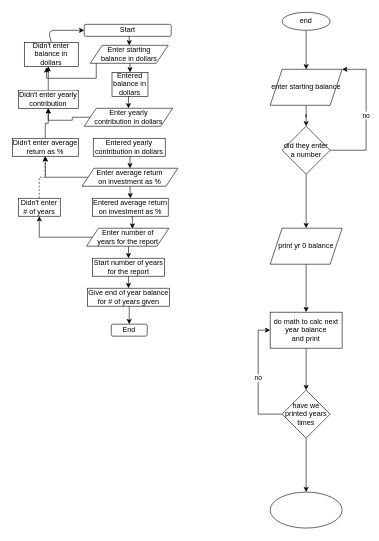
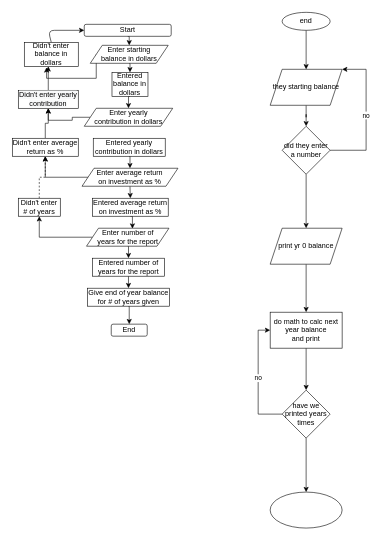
(306, 87) -> (306, 87)
(129, 267) -> (129, 267)
